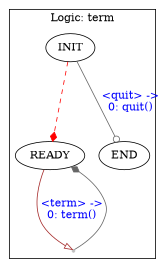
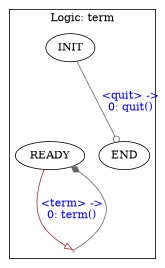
(61, 97) -> none
